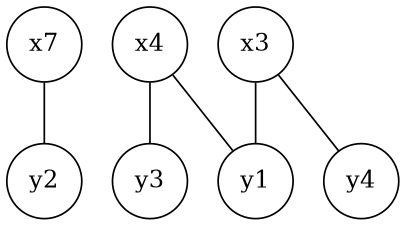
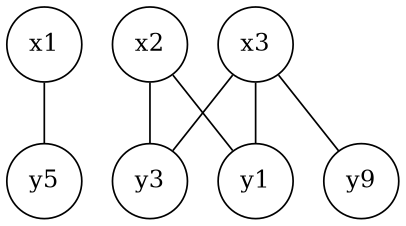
(44, 44) -> (44, 44)
(150, 44) -> (150, 44)
none -> (210, 103)
(44, 181) -> (44, 181)
(361, 181) -> (361, 181)
